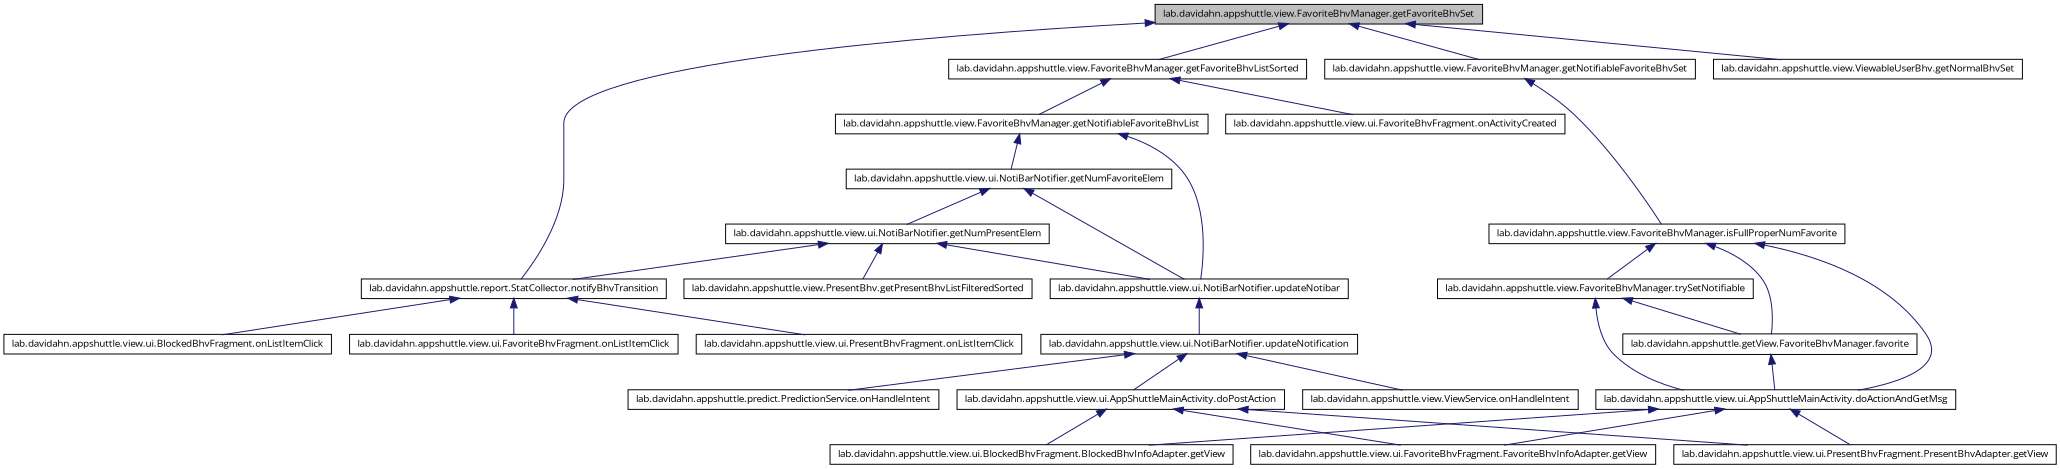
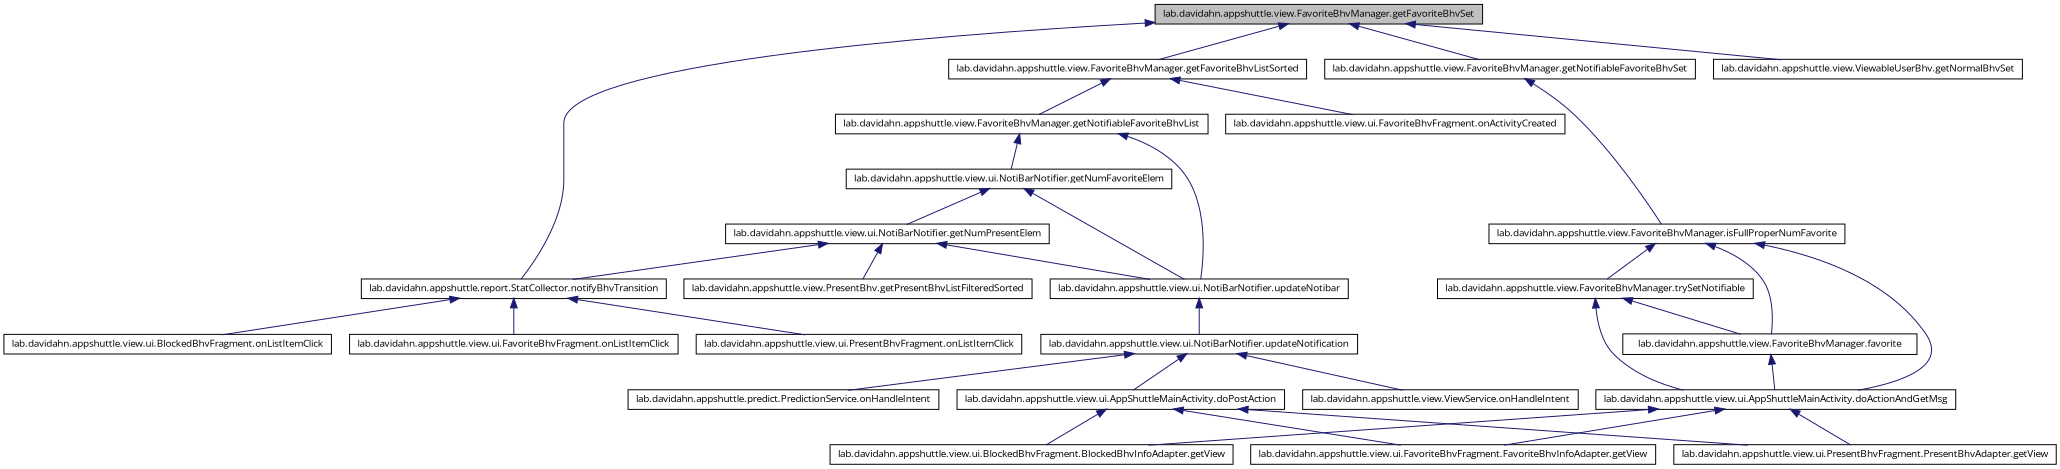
(1770, 344) -> (1770, 344)
